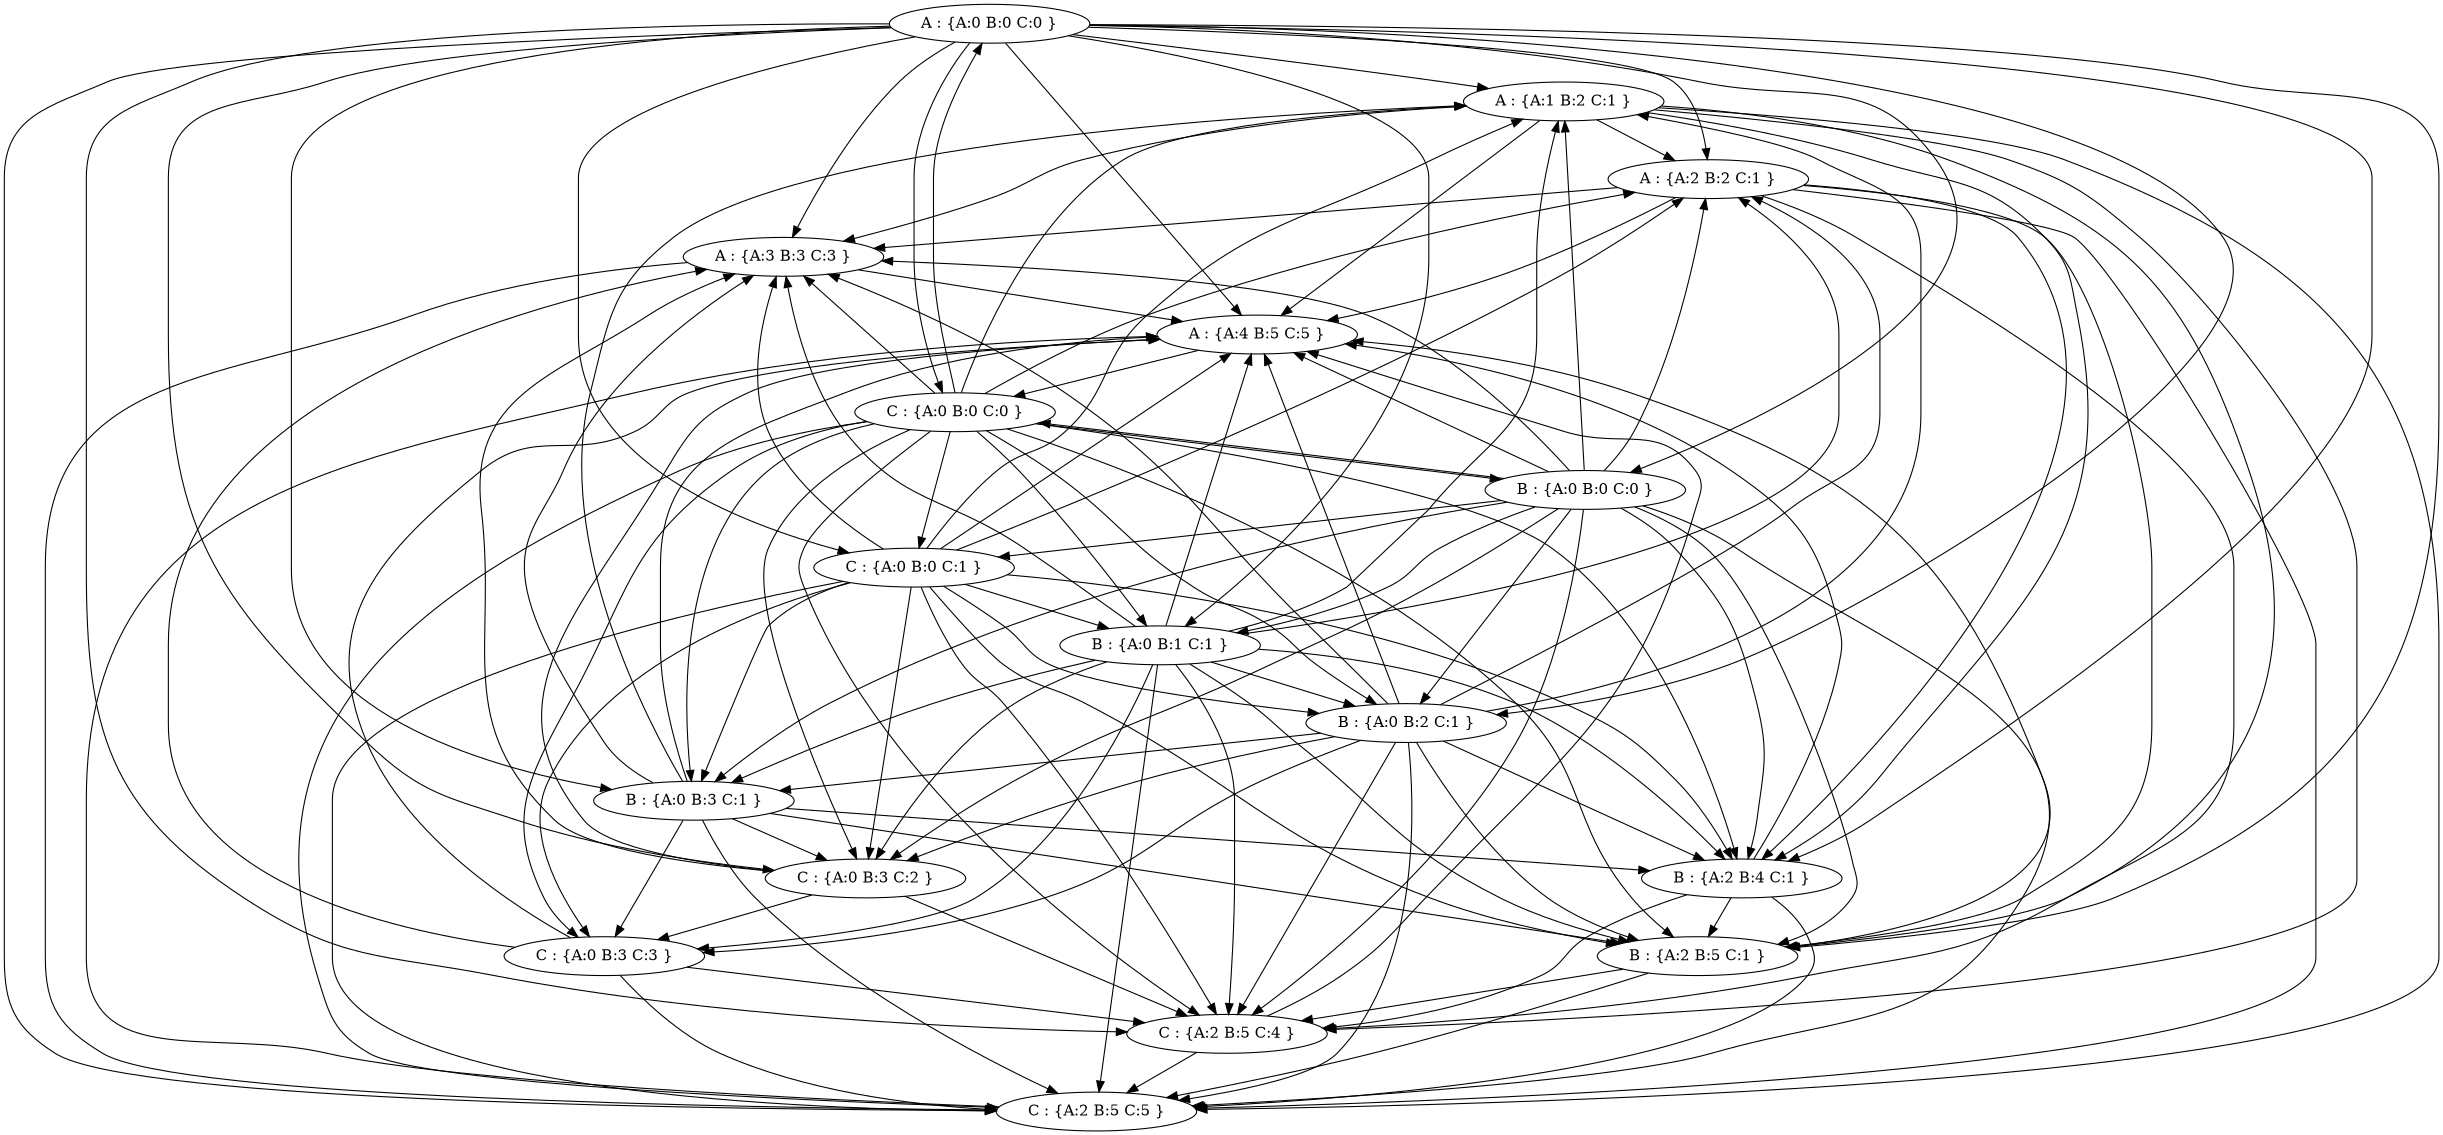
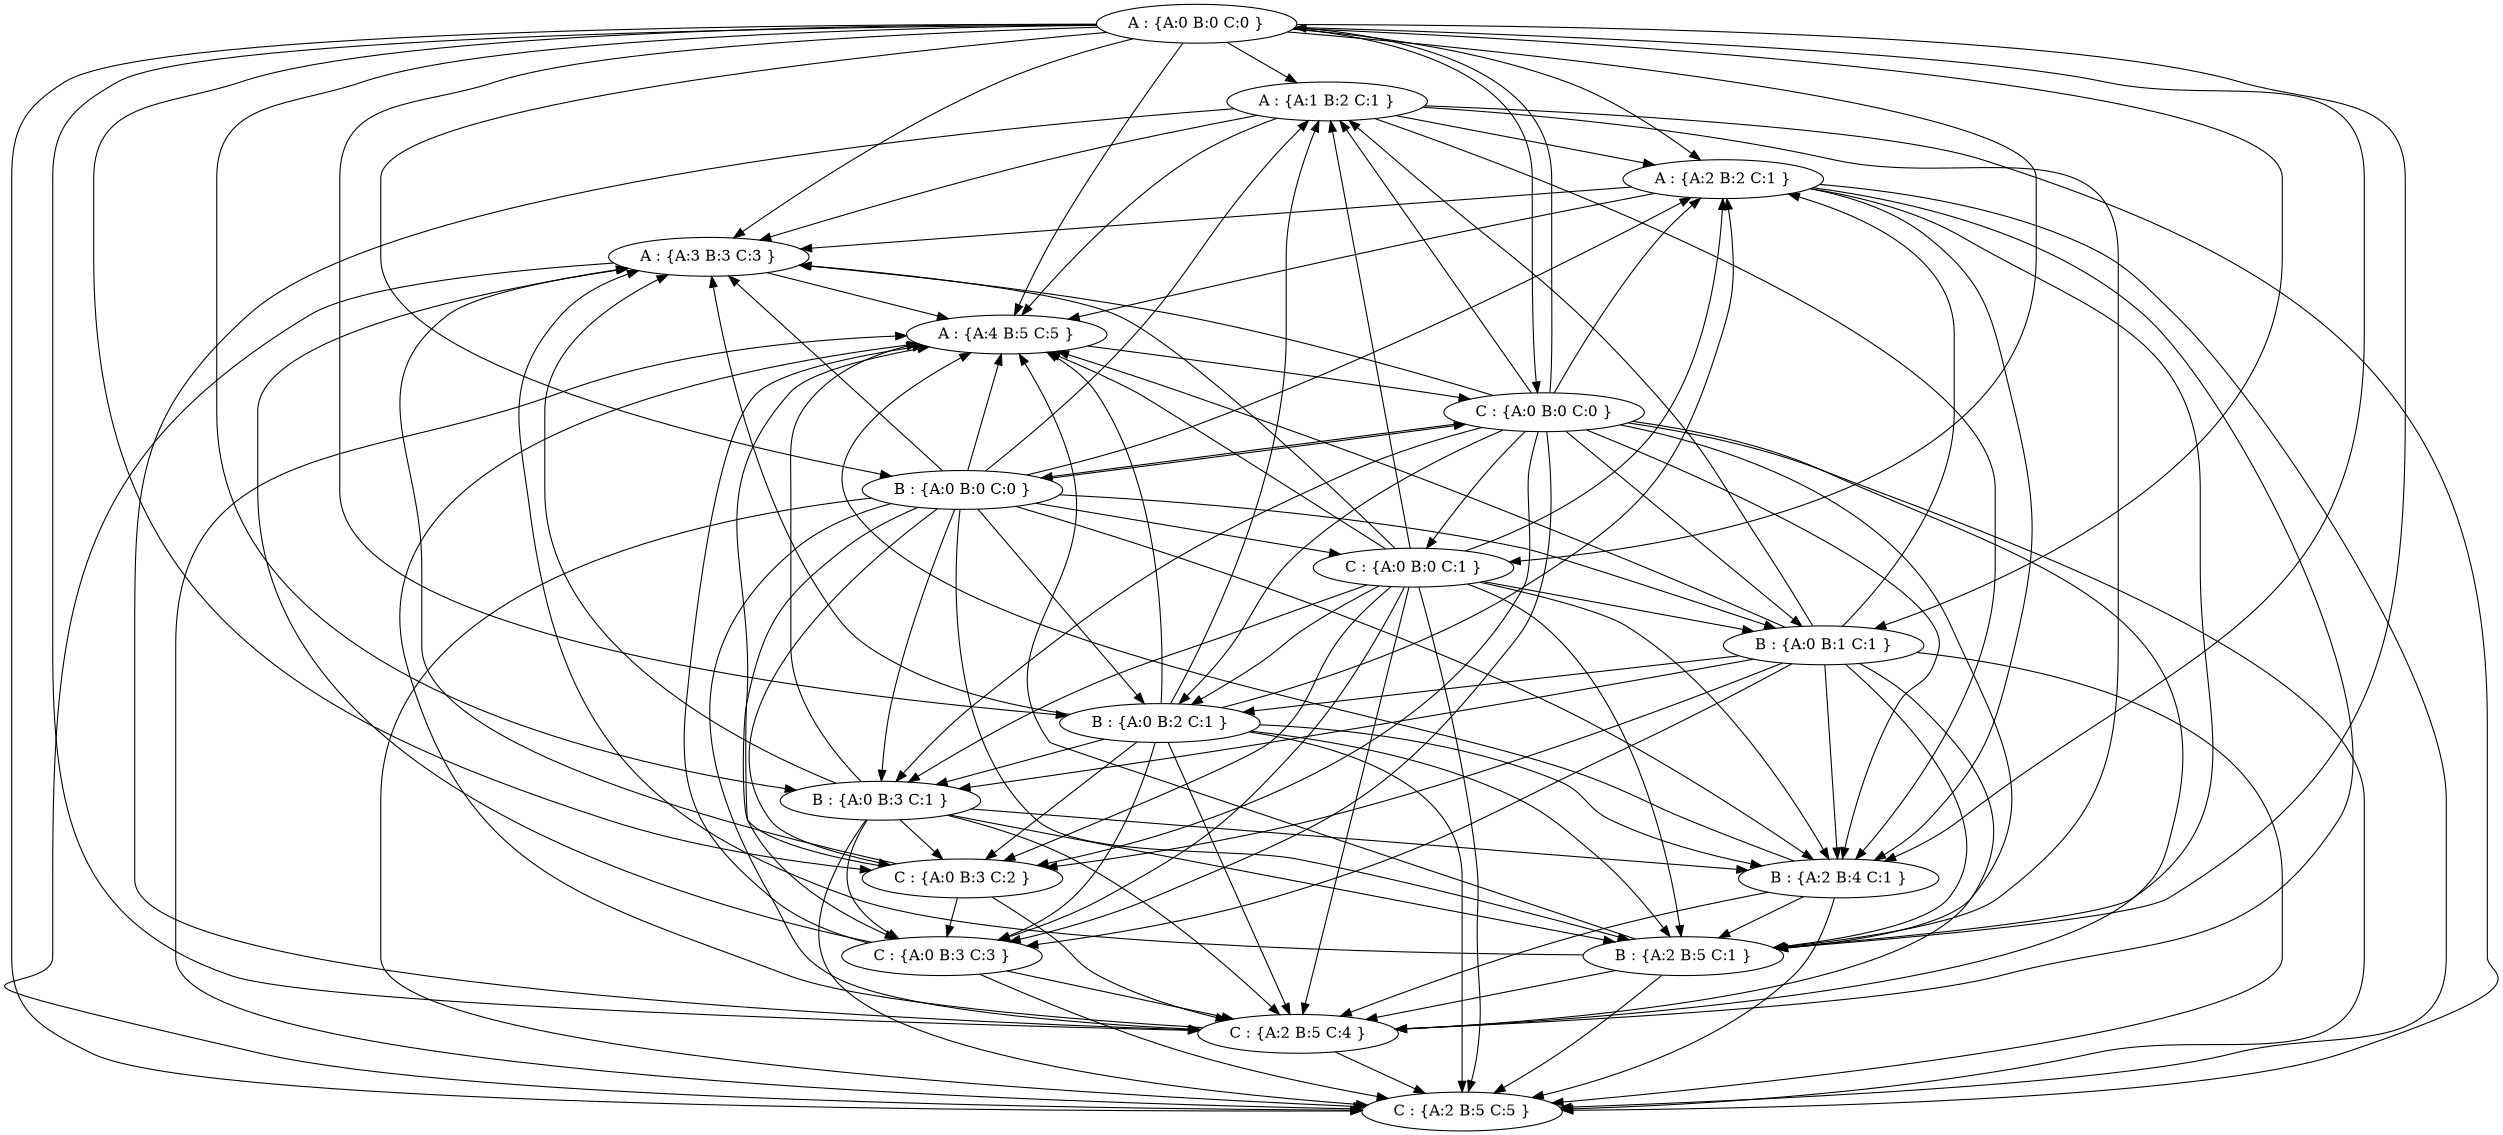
(768, 194) -> (1114, 883)
(919, 494) -> (810, 881)
none -> (757, 661)
